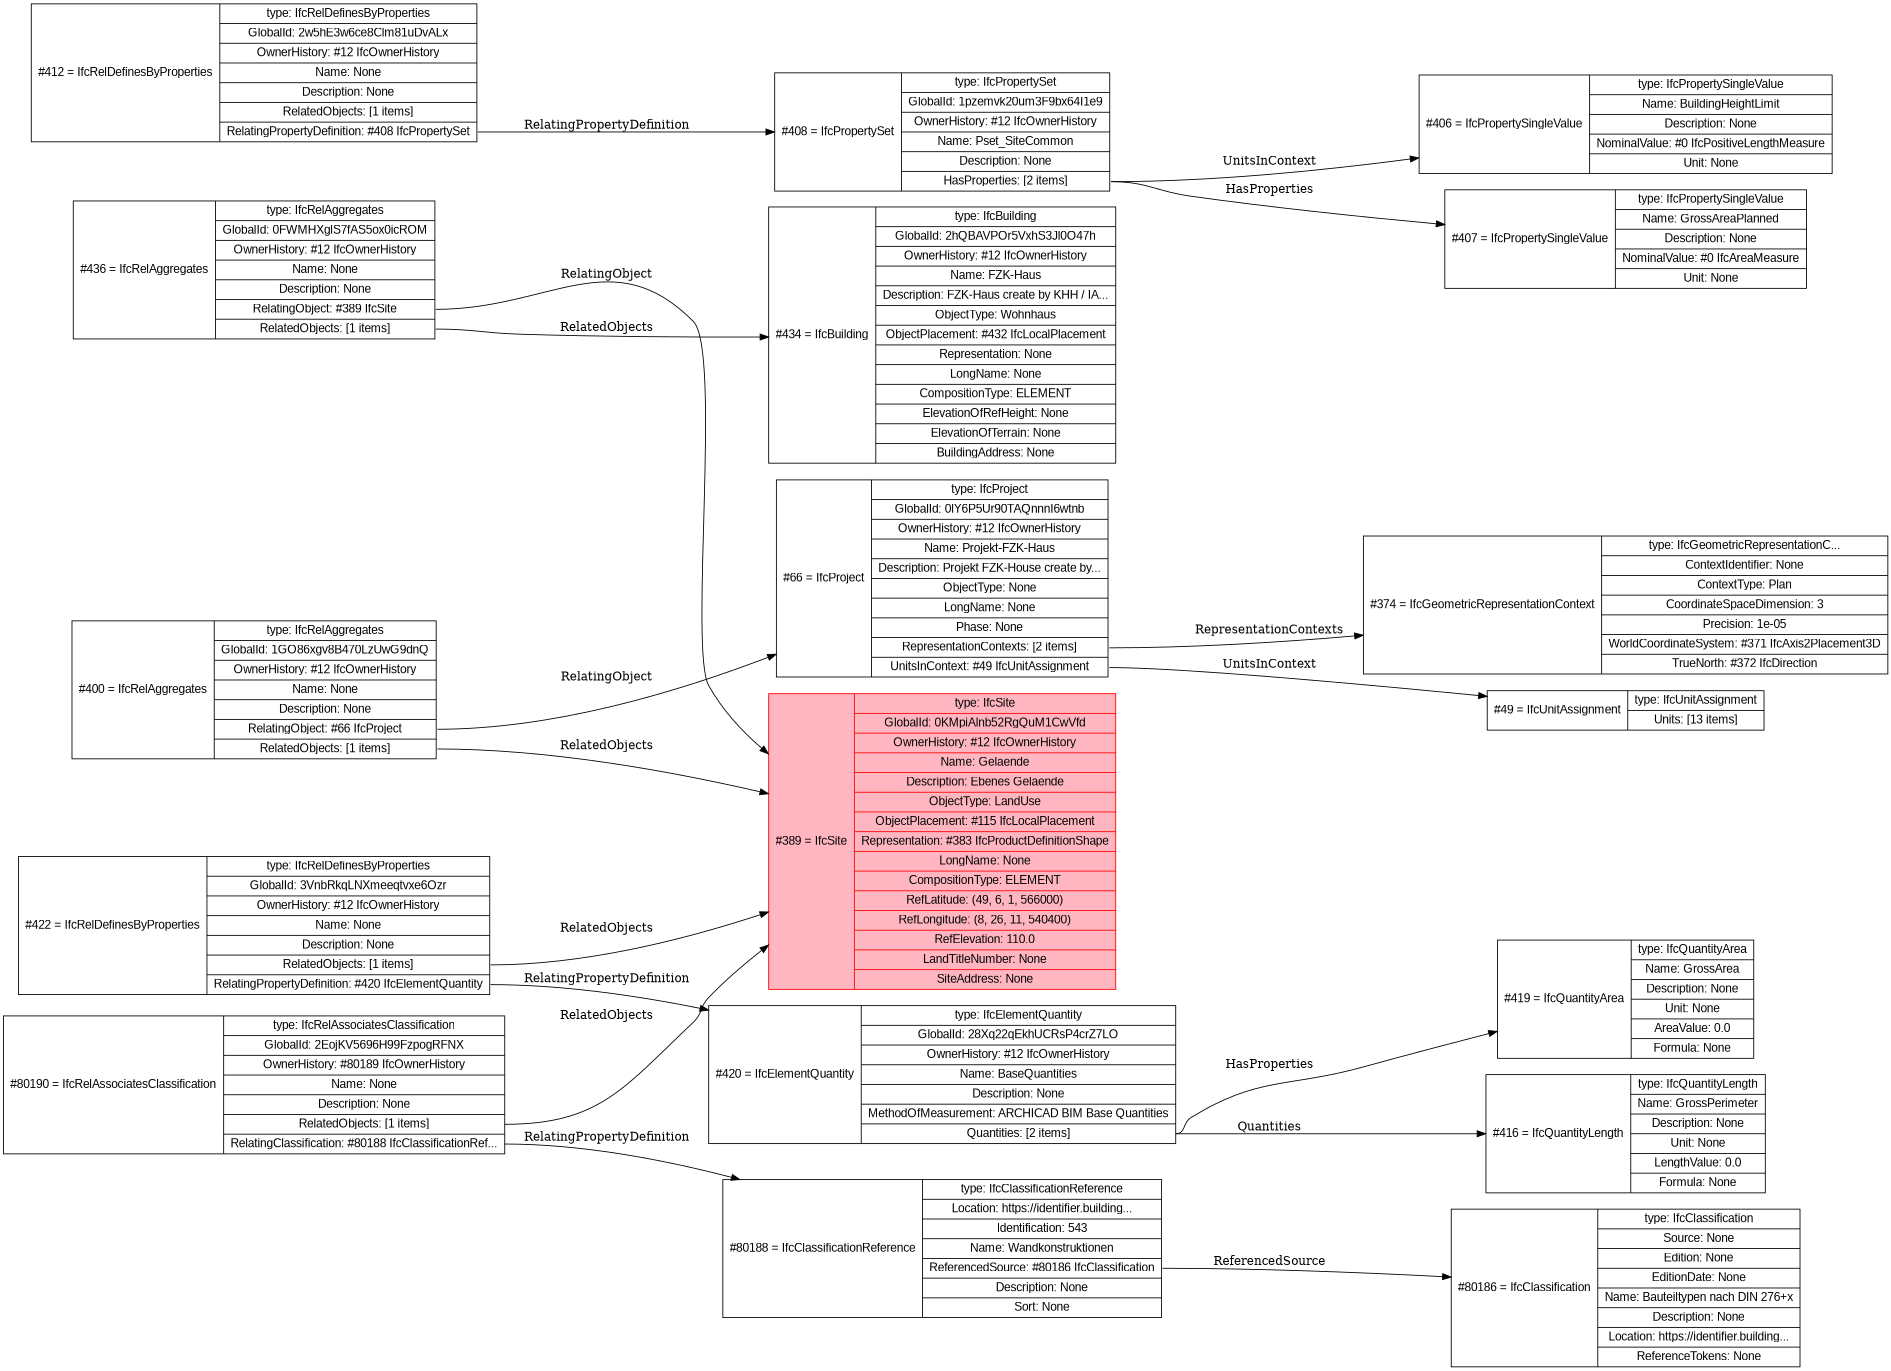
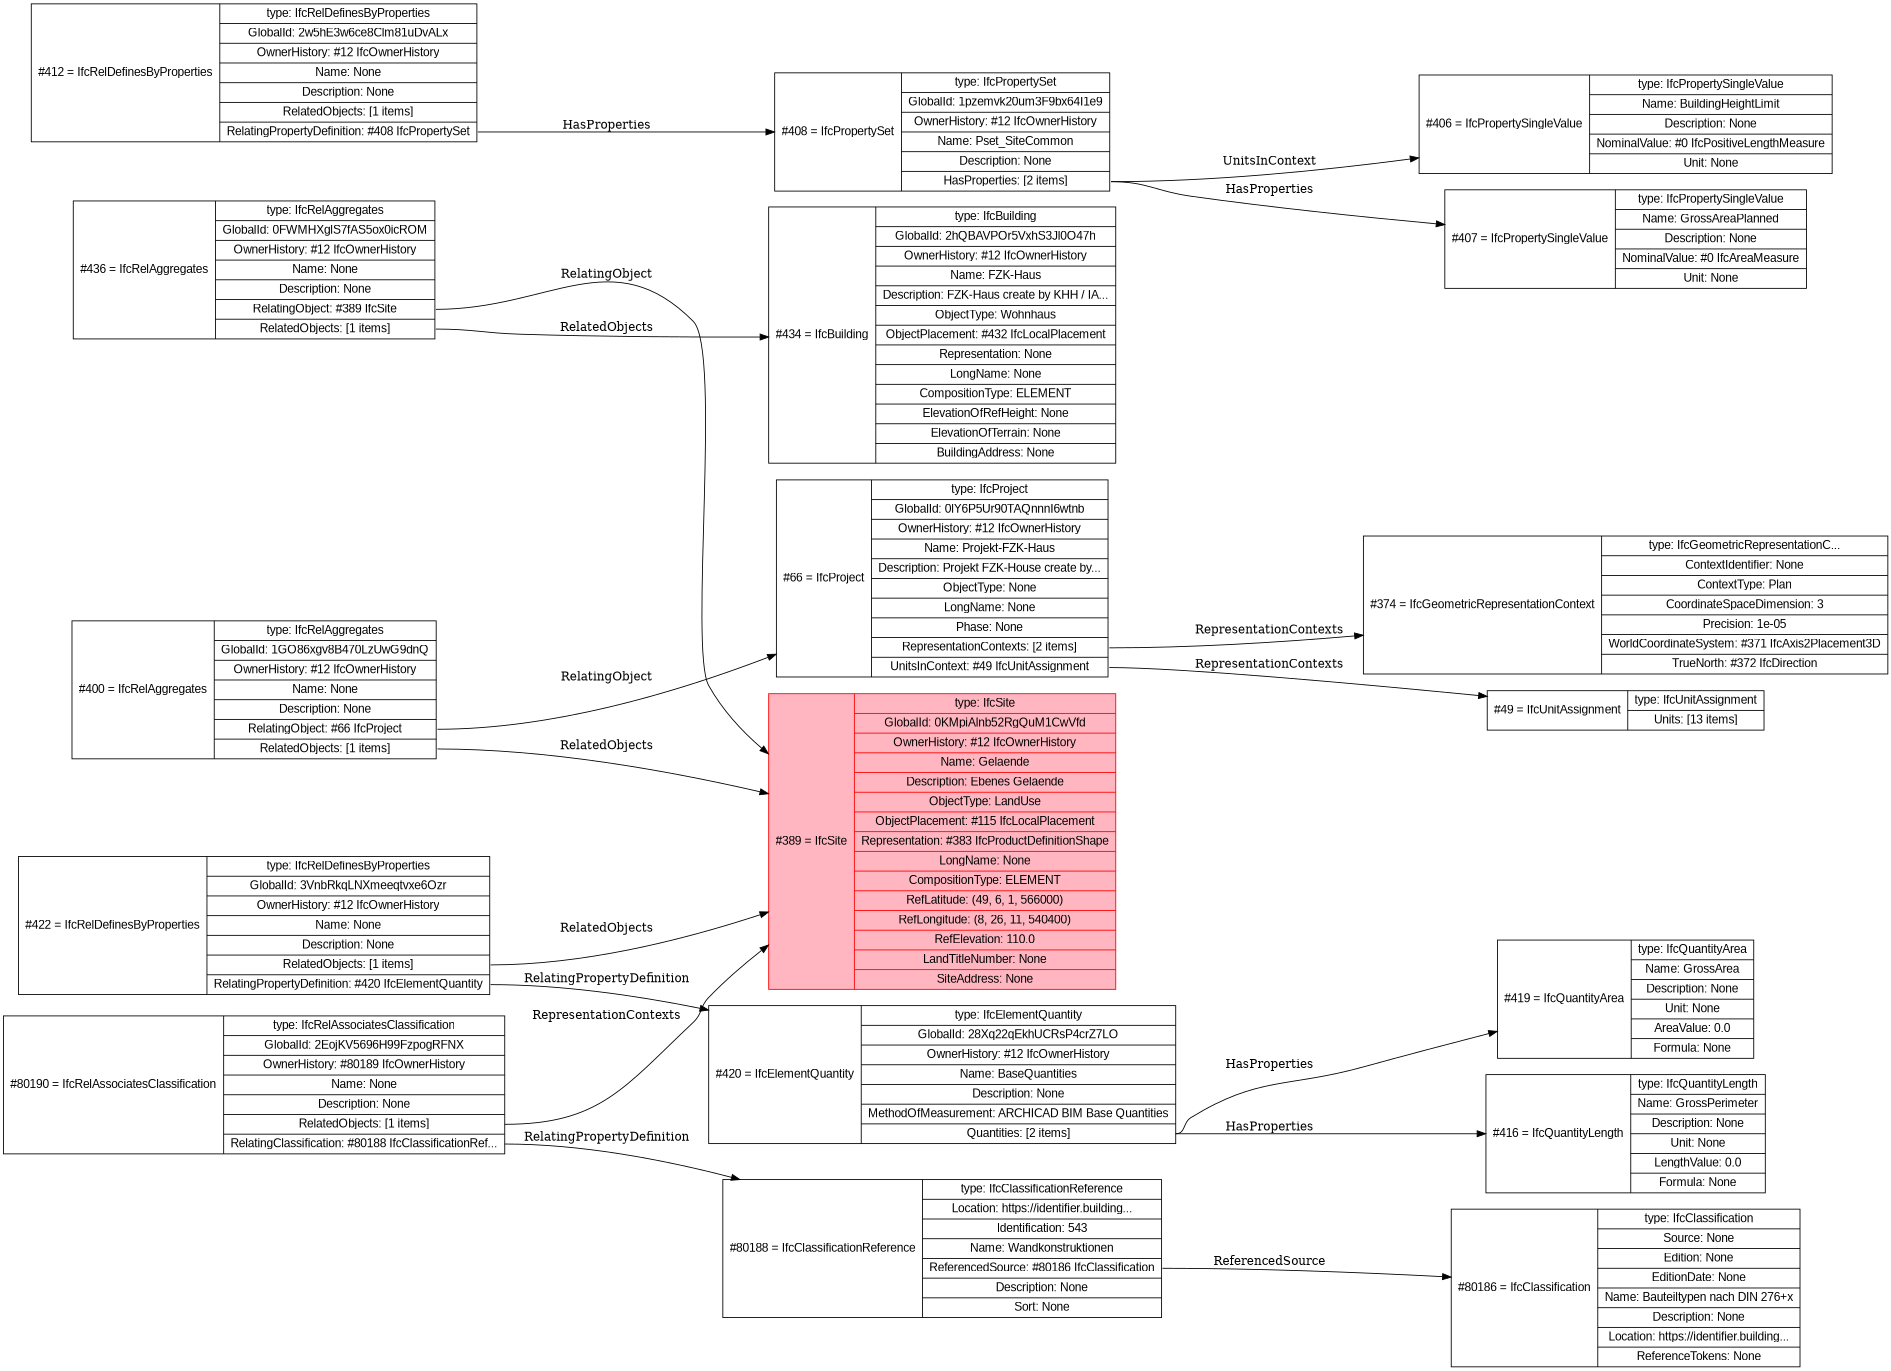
(607, 126) -> (607, 126)
(1270, 665) -> (1270, 665)
(607, 1016) -> (607, 1016)
(1270, 1127) -> (1270, 1127)
